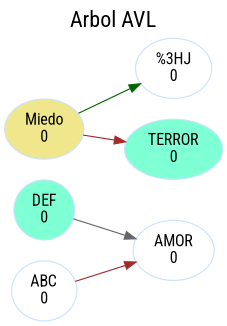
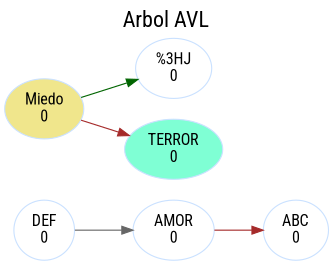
(44, 210) -> (44, 230)
(100, 273) -> (233, 230)
